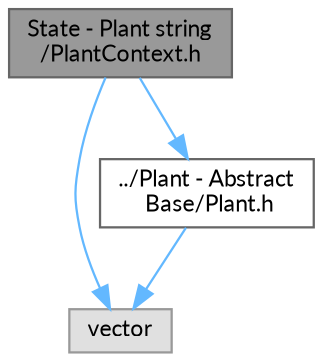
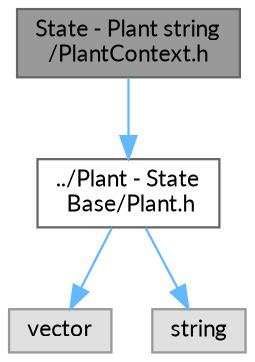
(76, 183) -> none
(207, 193) -> (128, 193)
none -> (199, 331)
